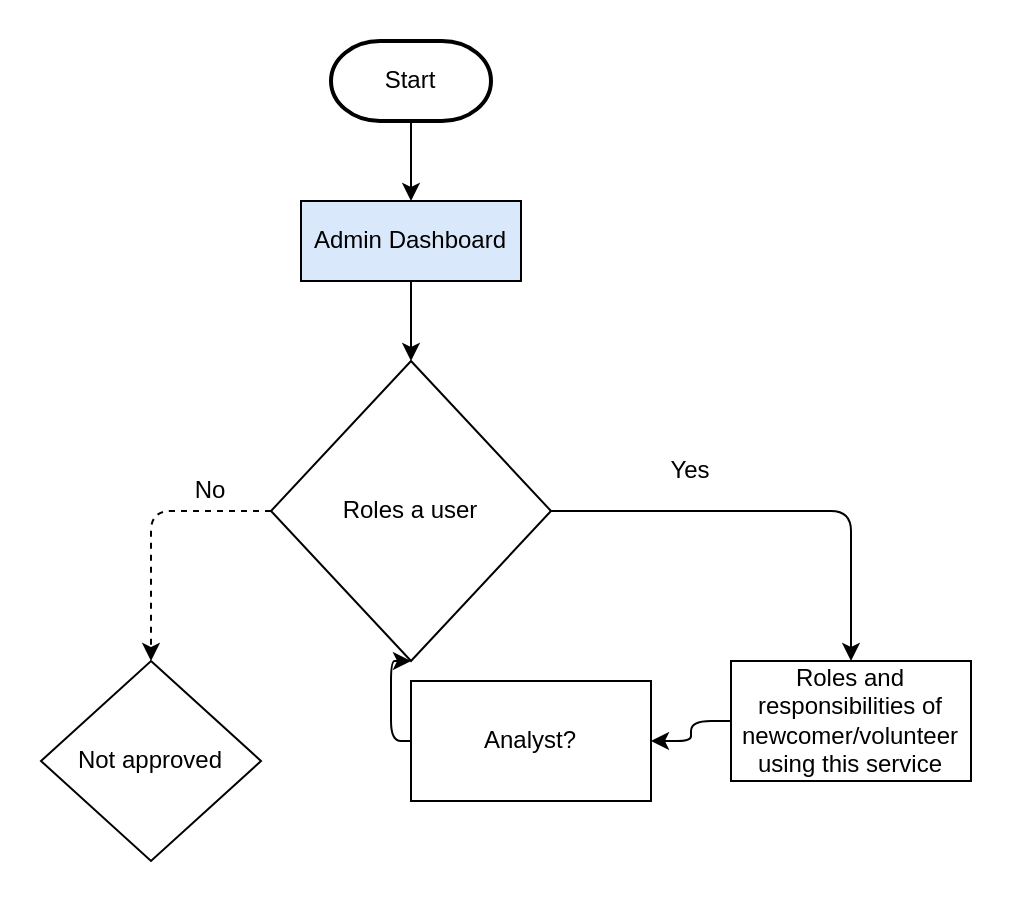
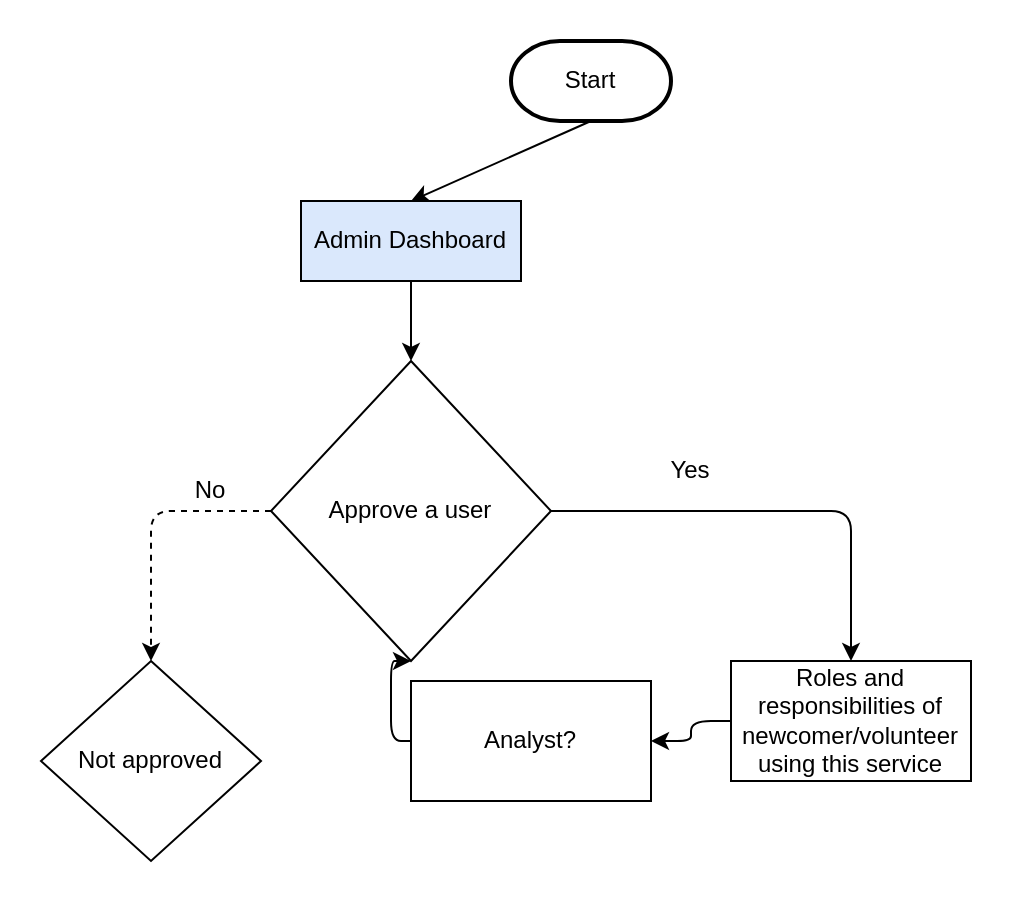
(411, 81) -> (591, 81)
(411, 511) -> (411, 511)
